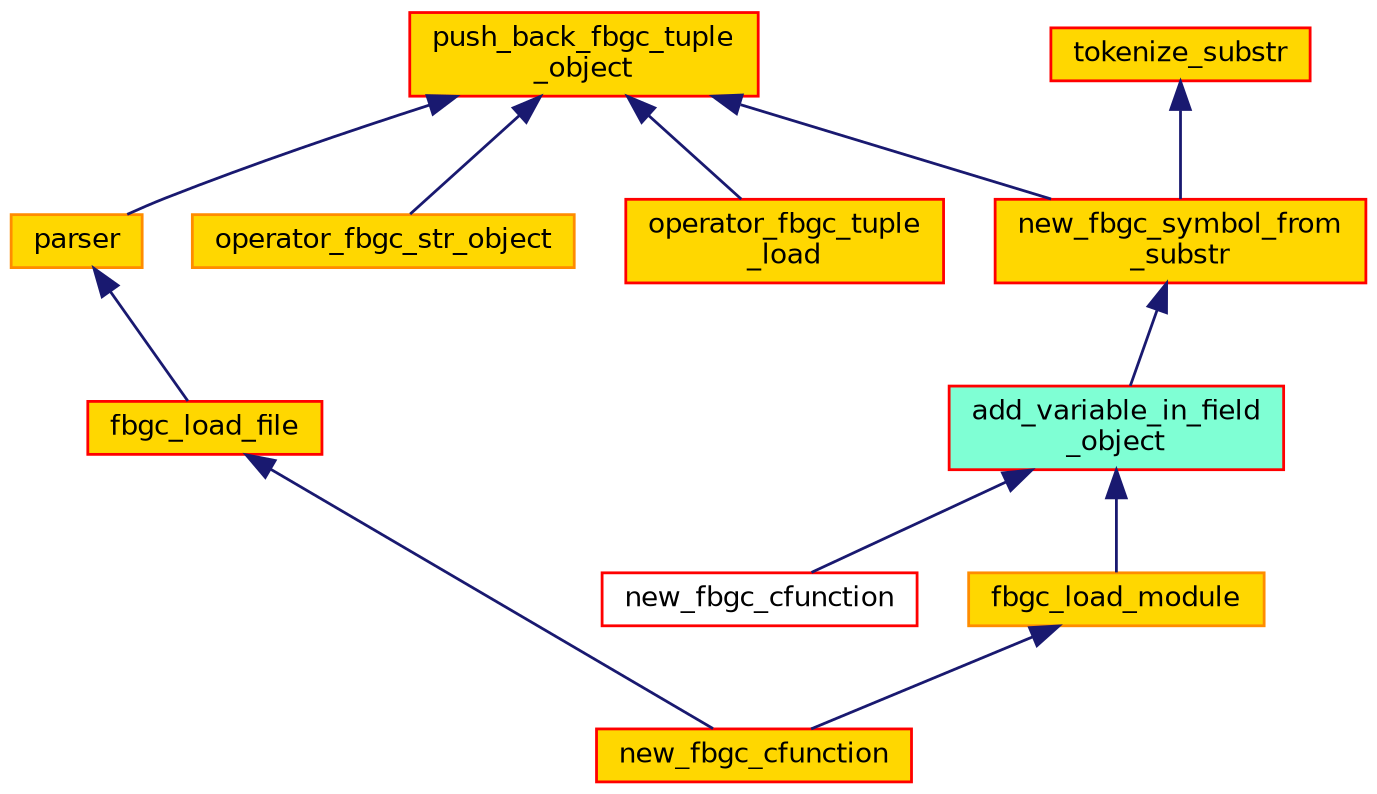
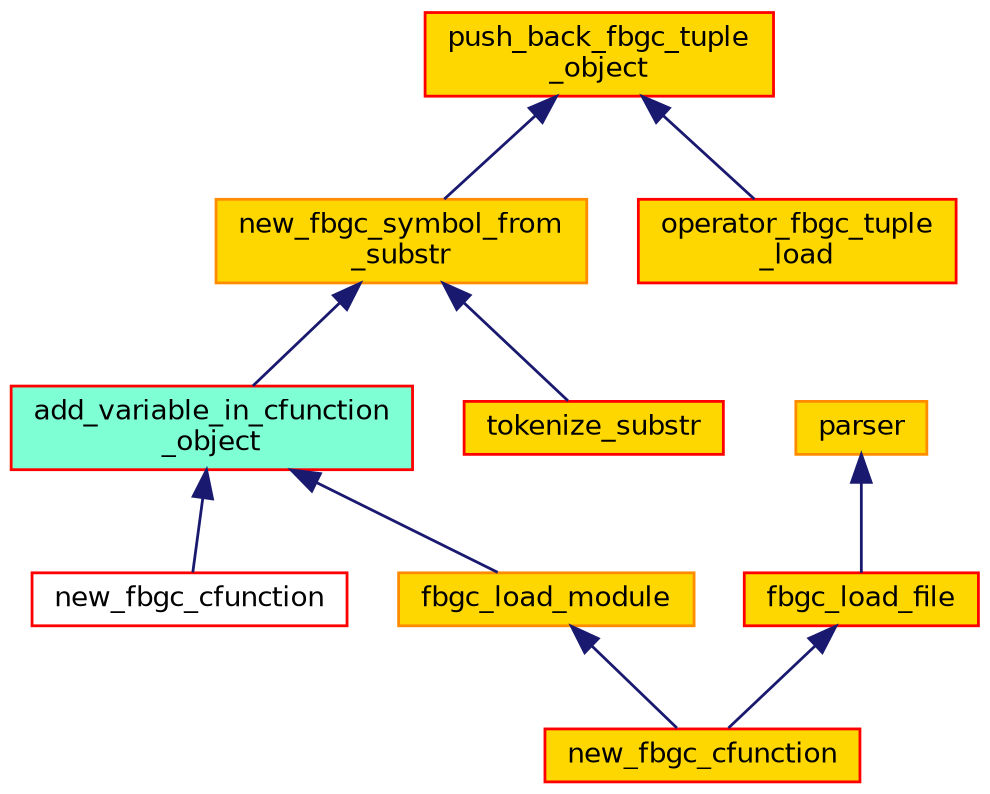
(1181, 155) -> (516, 352)
(277, 157) -> none
(383, 241) -> none
(1181, 241) -> (401, 241)
(1116, 428) -> (212, 428)
